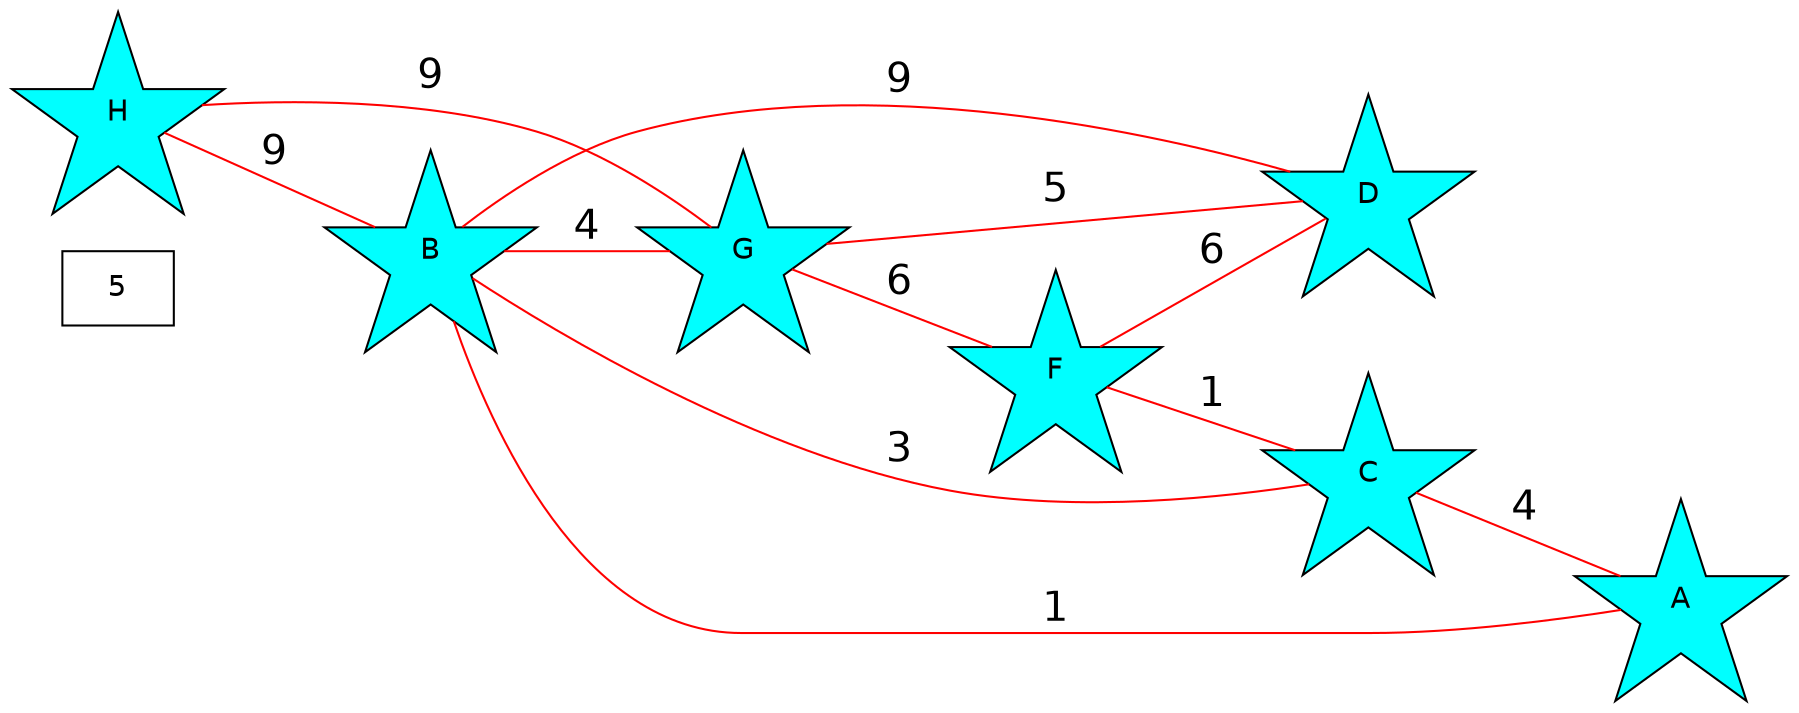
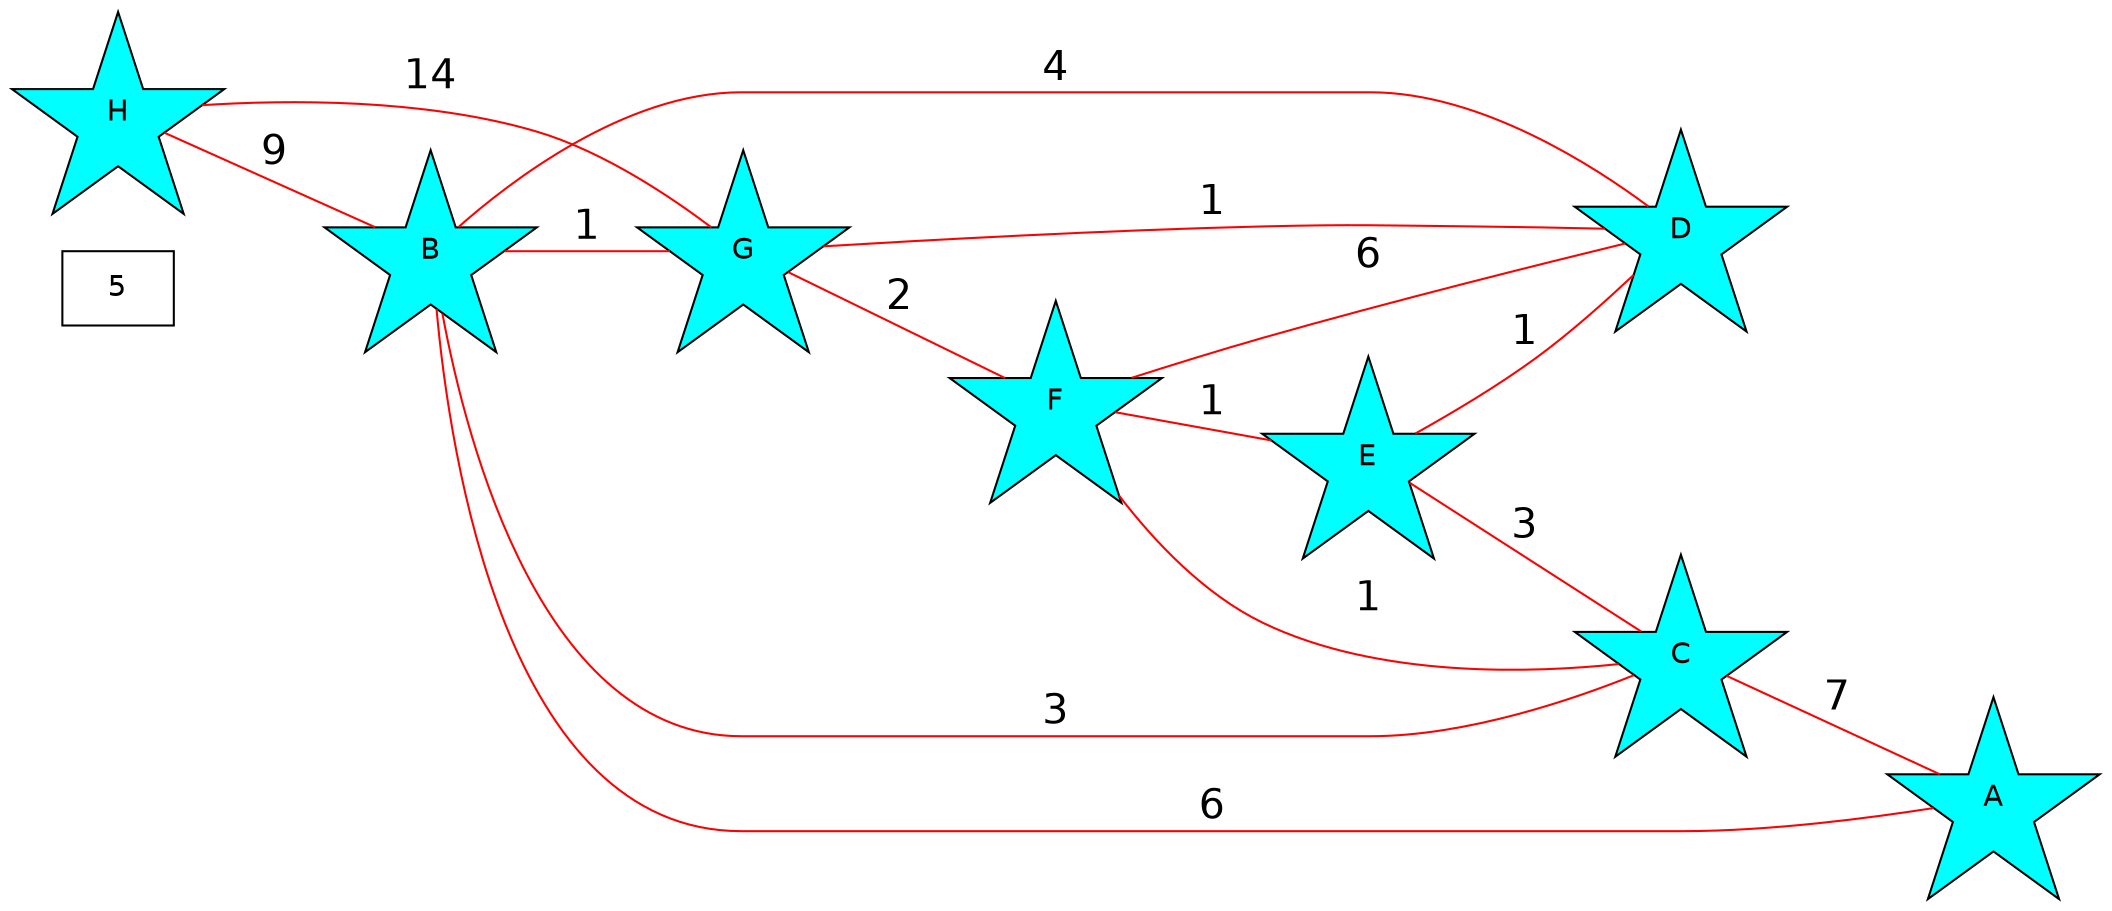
(431, 78) -> (431, 78)
(900, 82) -> (1056, 70)
(1056, 191) -> (1212, 204)
(587, 229) -> (587, 229)
(900, 284) -> (900, 299)
none -> (1368, 458)
(1525, 509) -> (1837, 699)
(1056, 610) -> (1212, 808)
